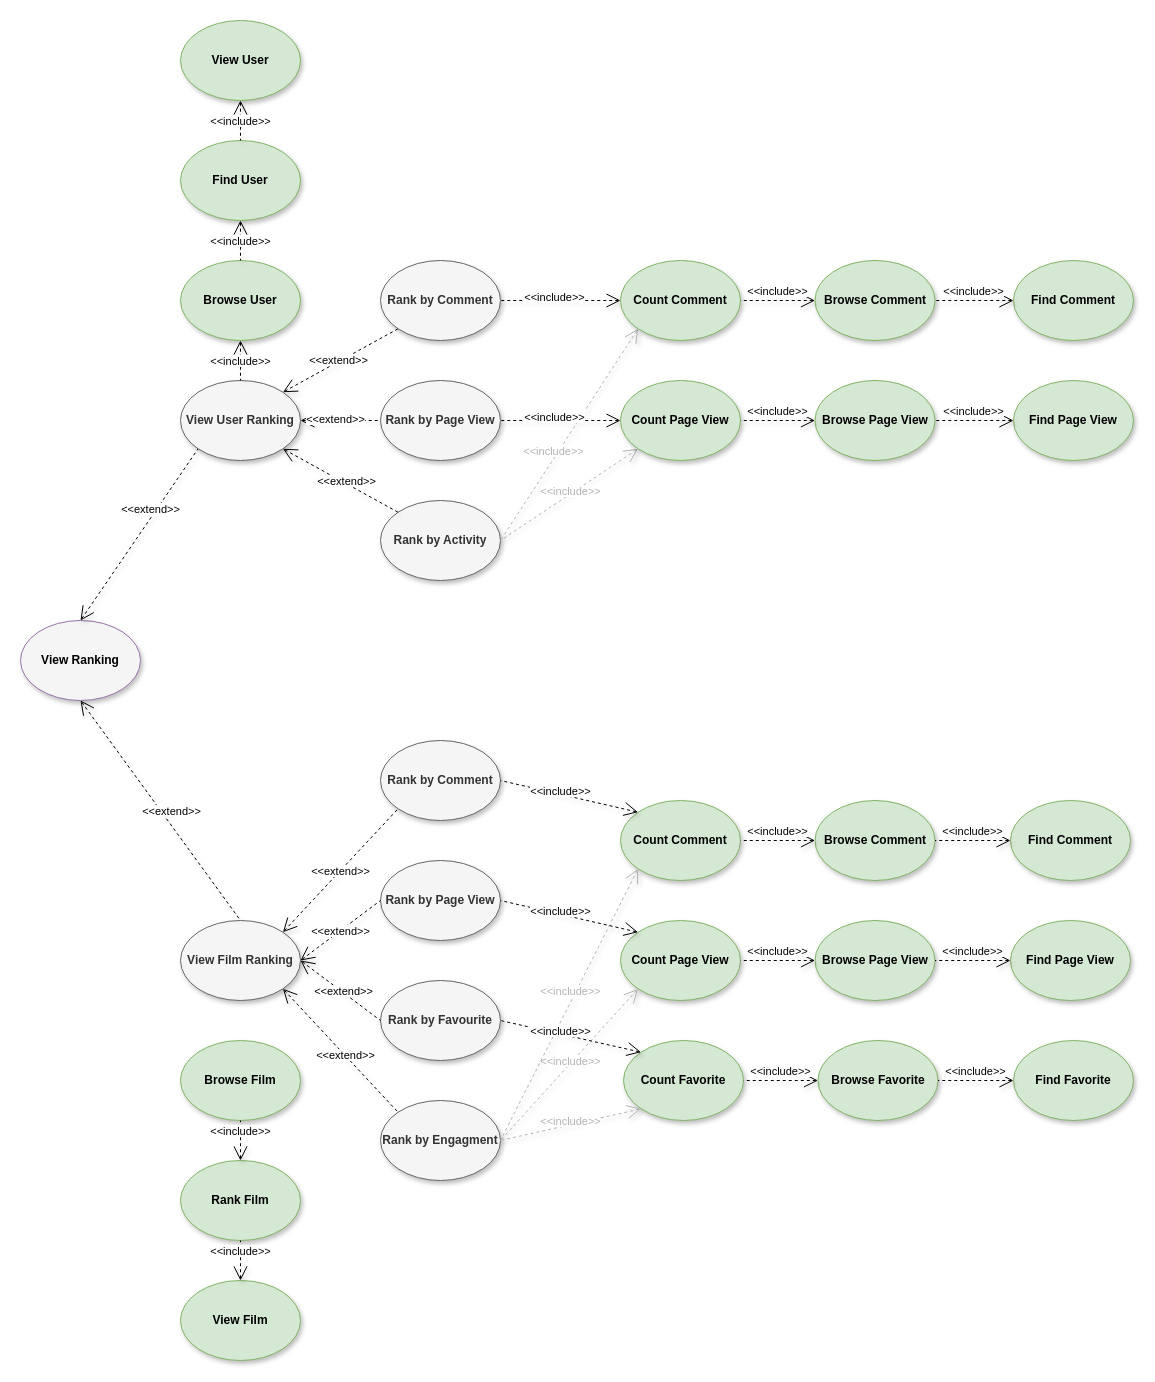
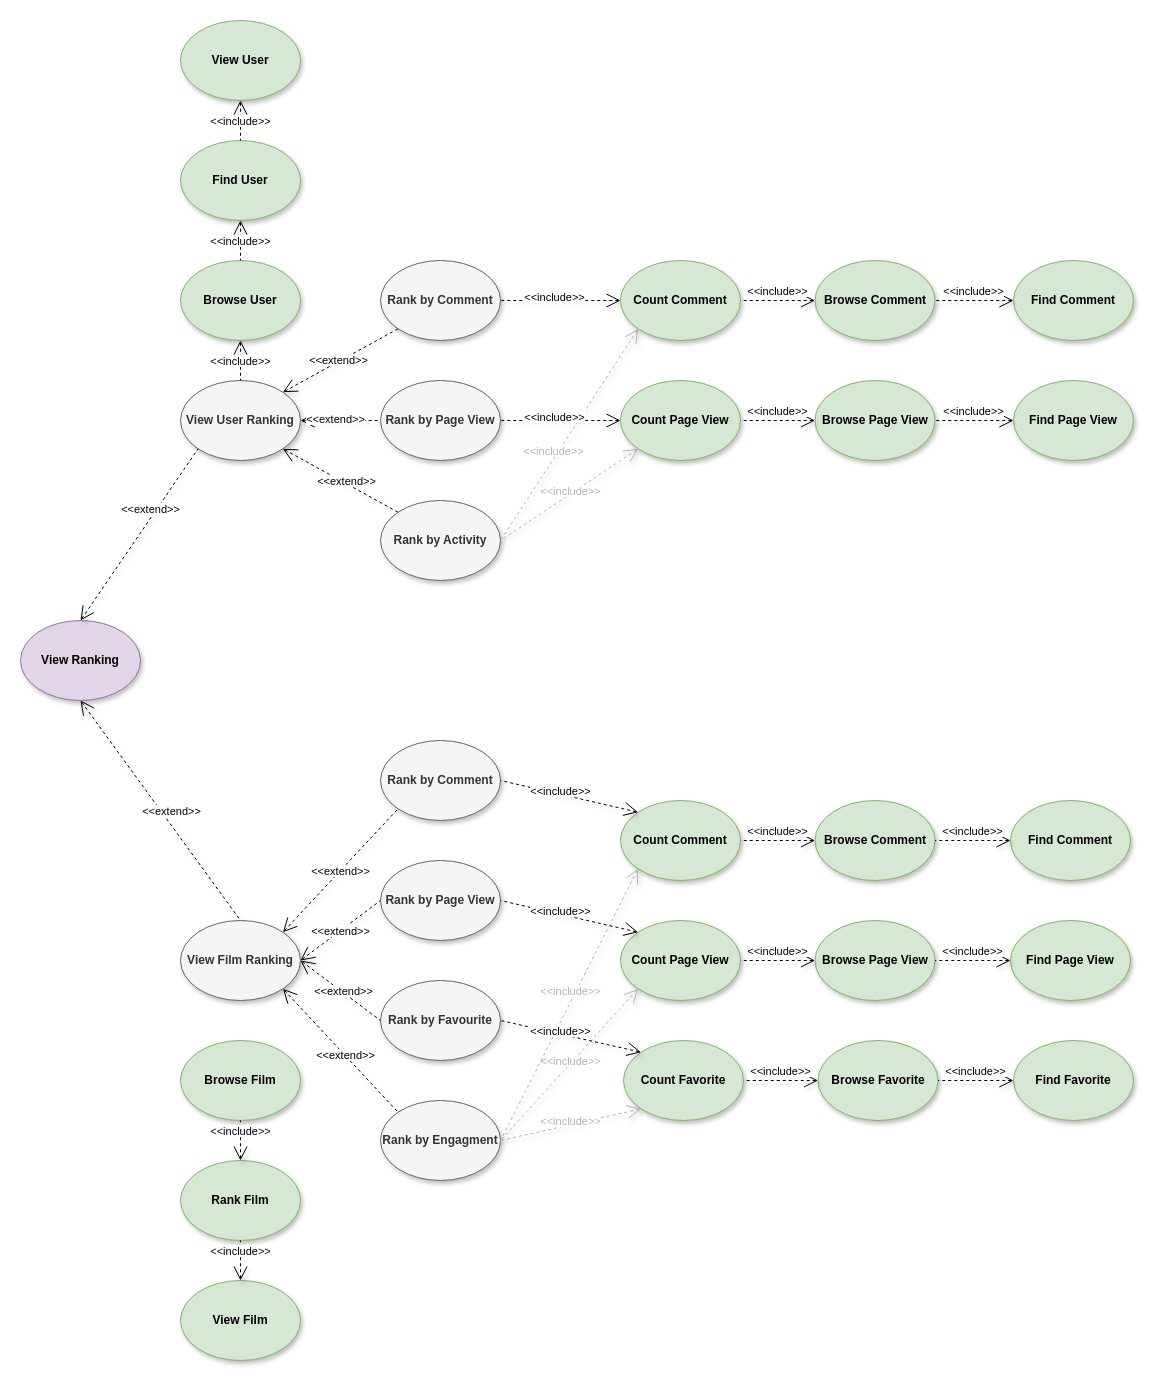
(81, 661) -> (81, 661)
